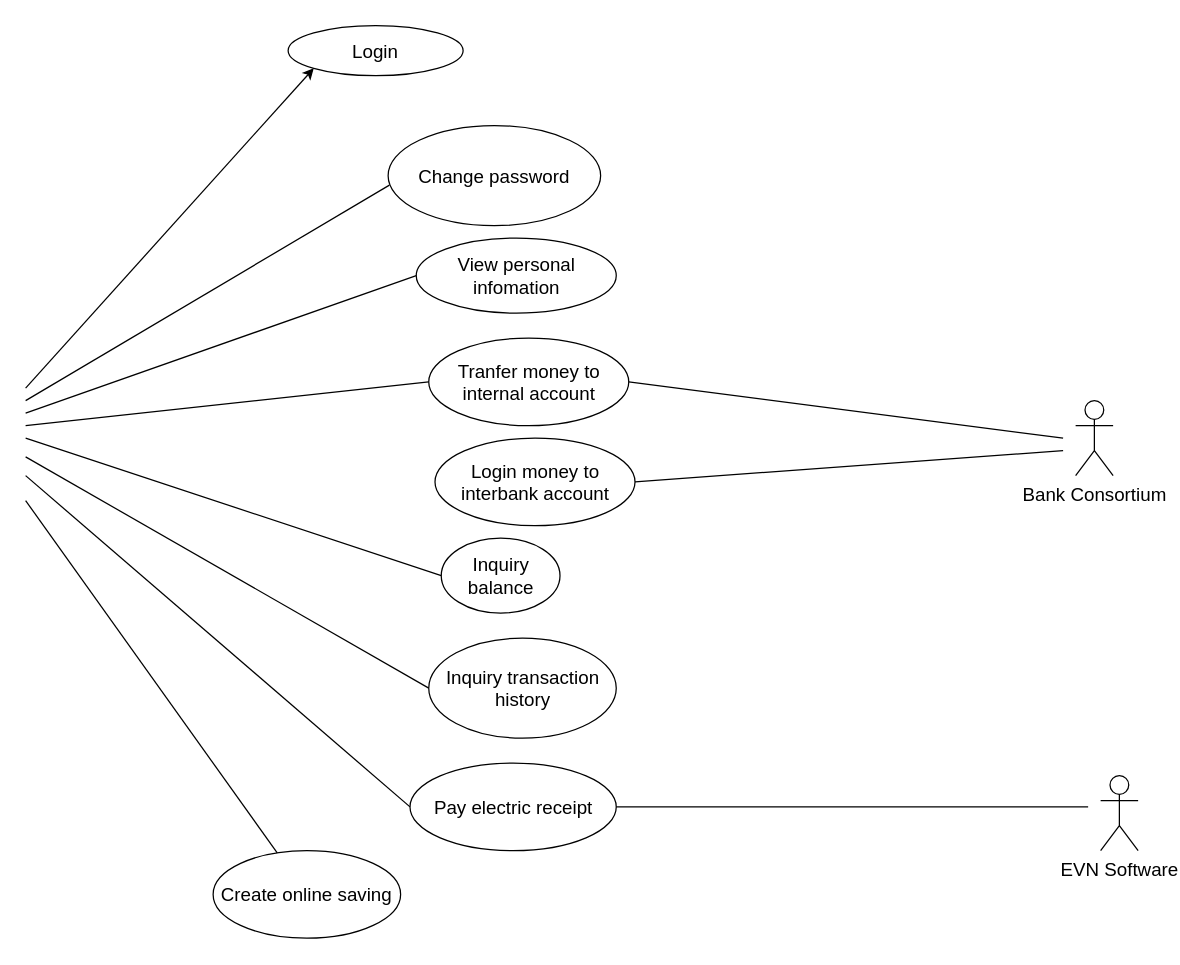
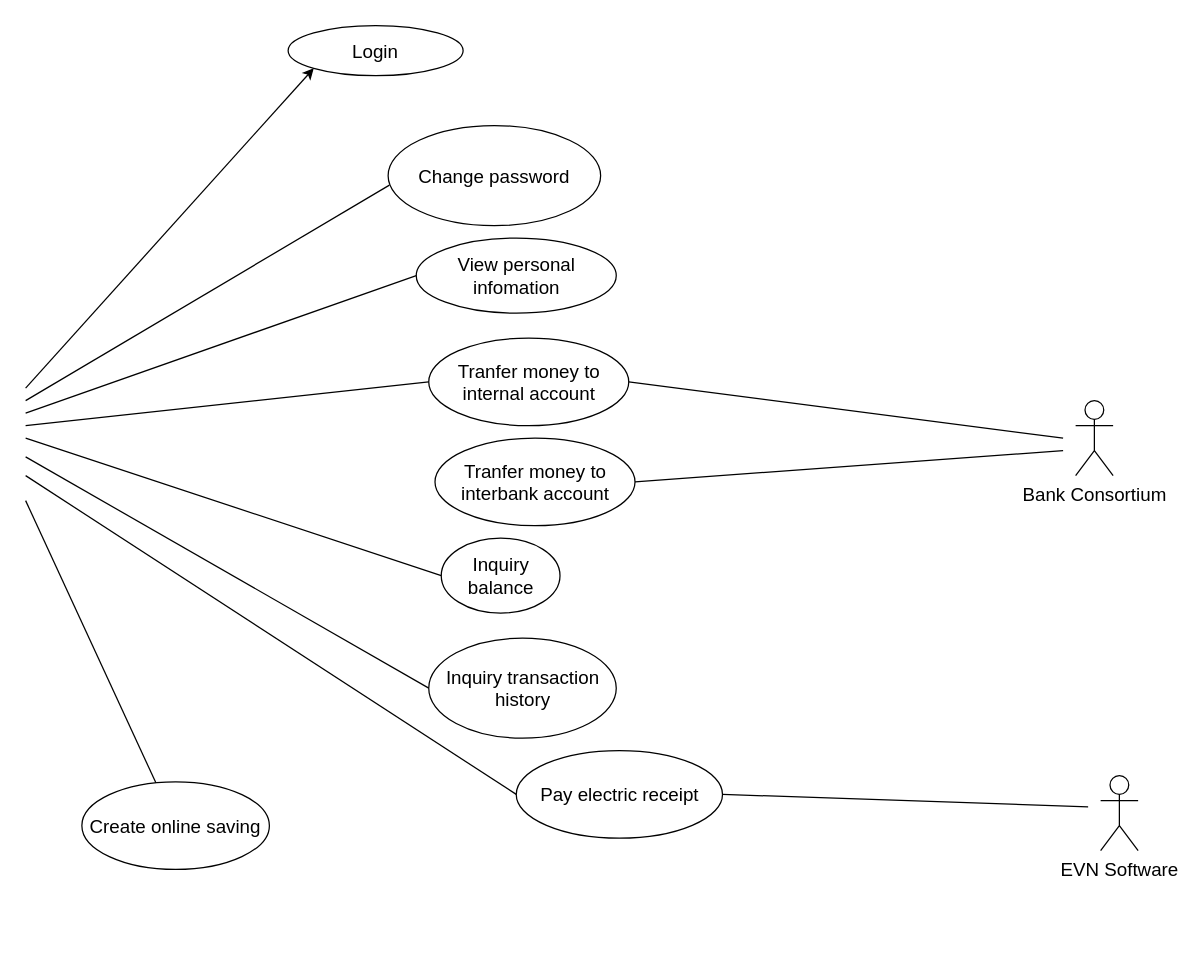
(536, 482) -> (536, 482)
(513, 807) -> (619, 794)
(307, 894) -> (176, 826)
